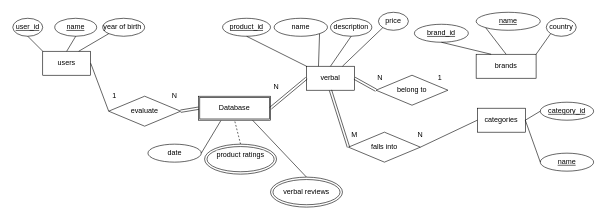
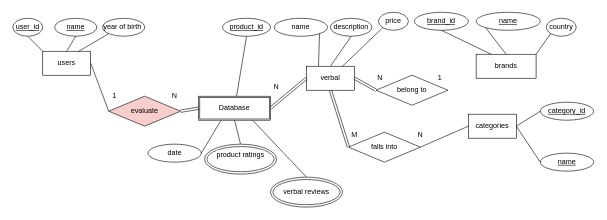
(441, 33) -> (441, 21)
(276, 51) -> (241, 66)
(144, 111) -> (144, 111)
(501, 120) -> (492, 126)
(237, 132) -> (237, 132)
